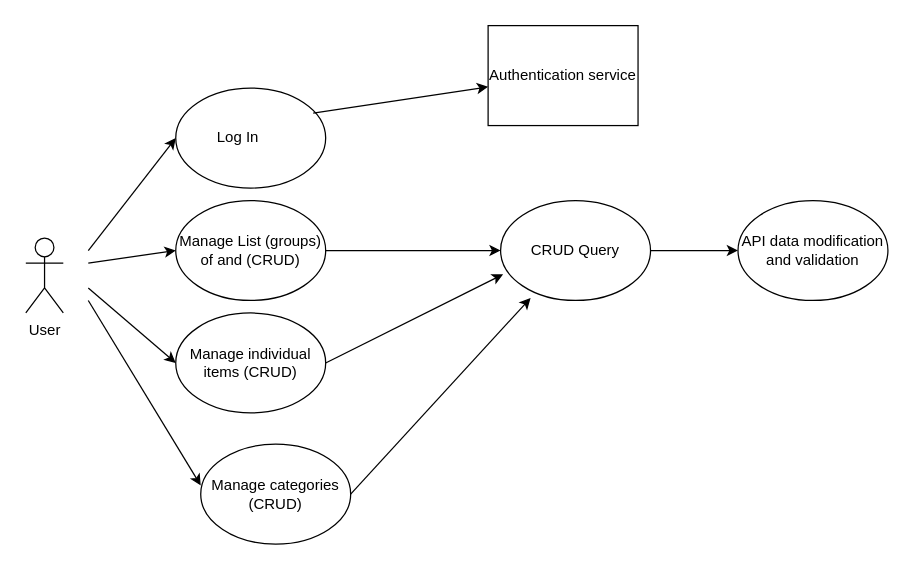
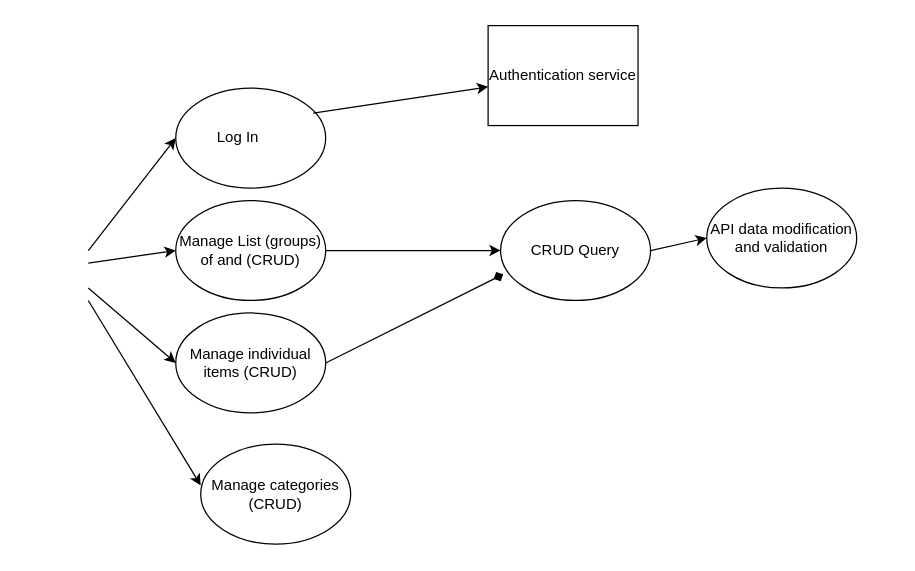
(813, 251) -> (782, 238)
(44, 276) -> none
(494, 279) -> (494, 279)
(438, 399) -> none
